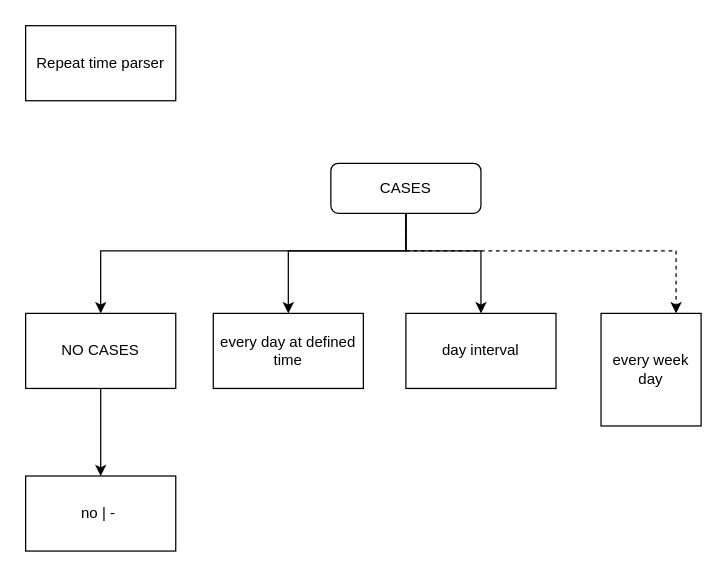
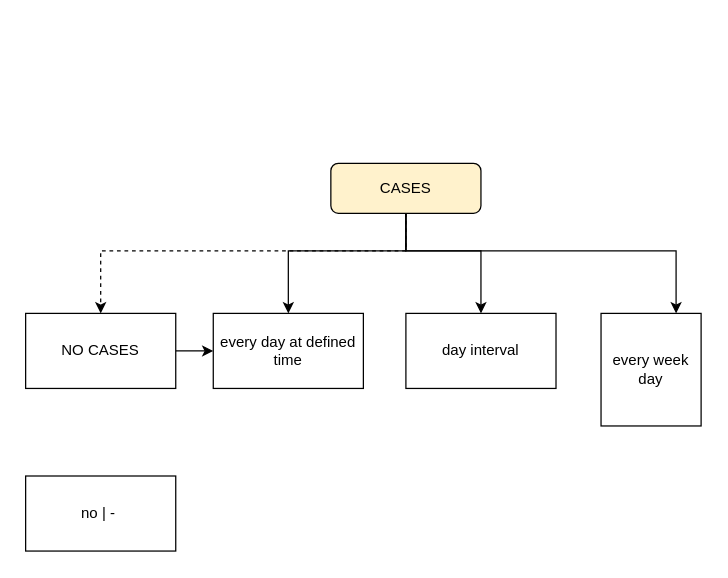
(101, 63) -> none
(406, 188) -> (406, 188)
(167, 251) -> (167, 251)
(606, 251) -> (606, 251)
(101, 427) -> (199, 351)
